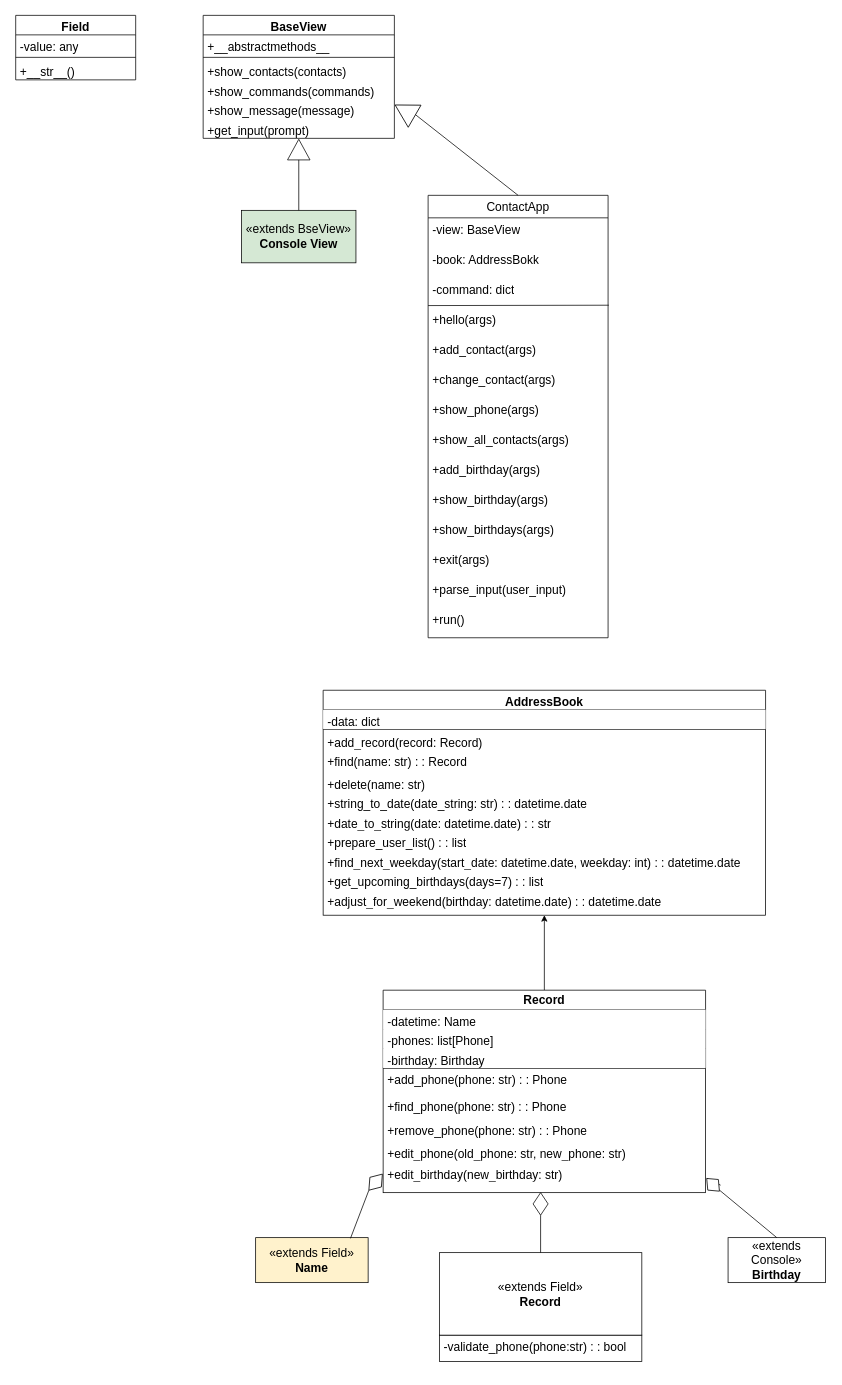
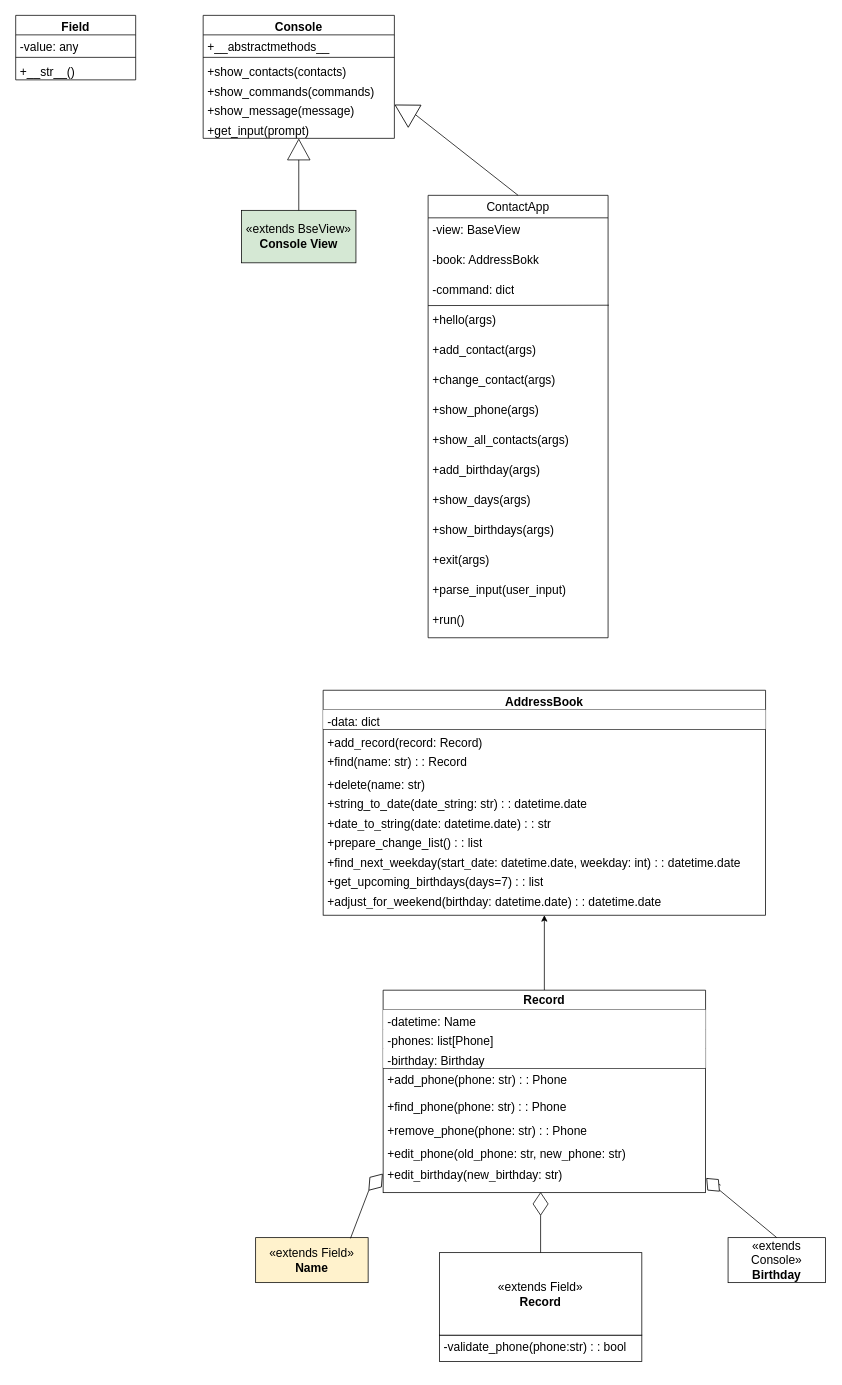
(299, 28) -> (299, 28)
(498, 500) -> (486, 500)
(411, 844) -> (417, 844)
